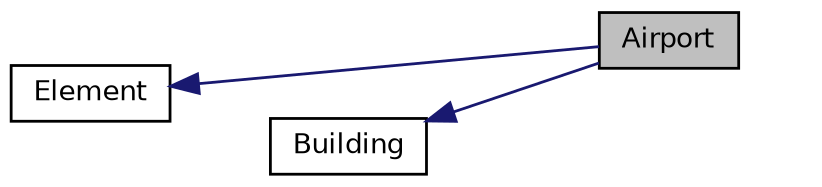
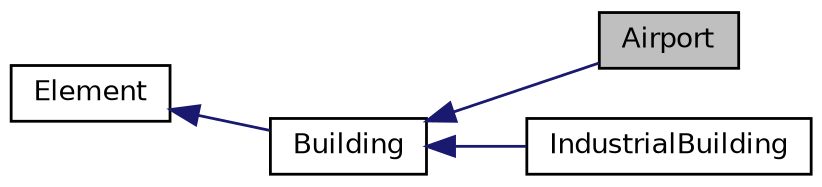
(399, 65) -> (234, 123)
none -> (669, 146)
